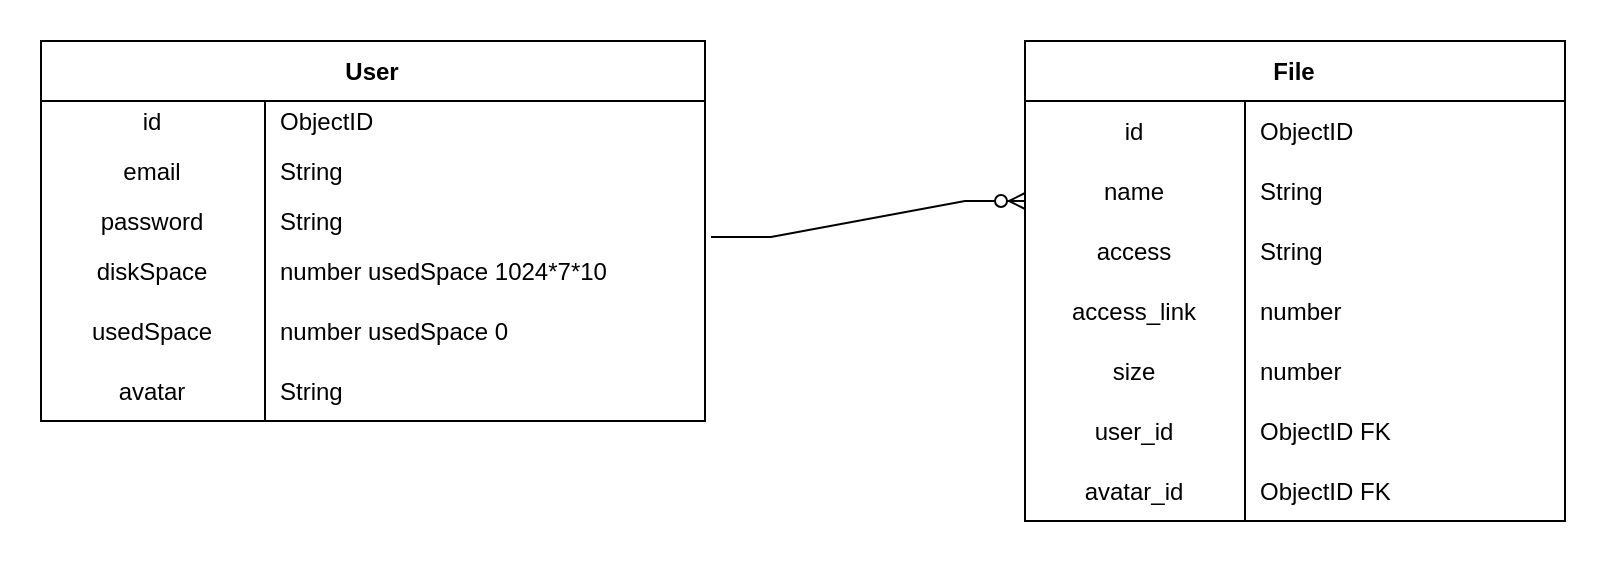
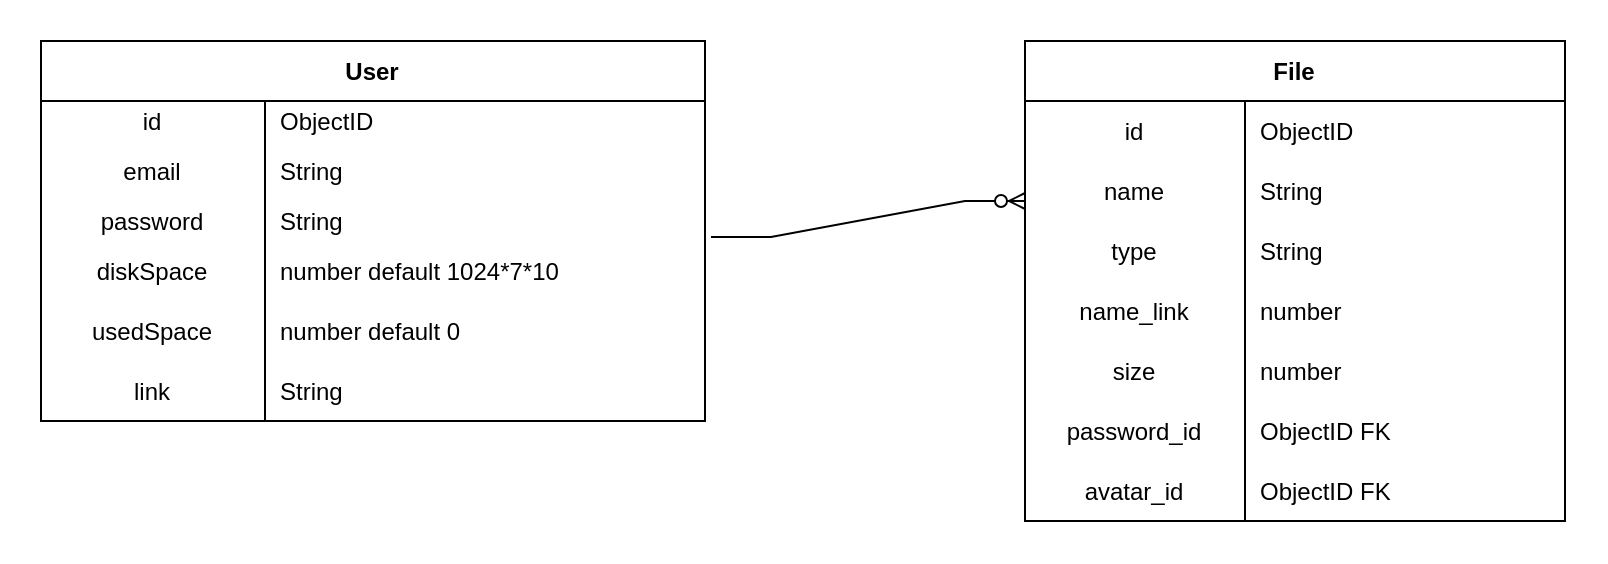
(1134, 252) -> (1134, 252)
(448, 272) -> (432, 272)
(1134, 312) -> (1134, 312)
(395, 332) -> (378, 332)
(152, 392) -> (152, 392)
(1134, 432) -> (1134, 432)
